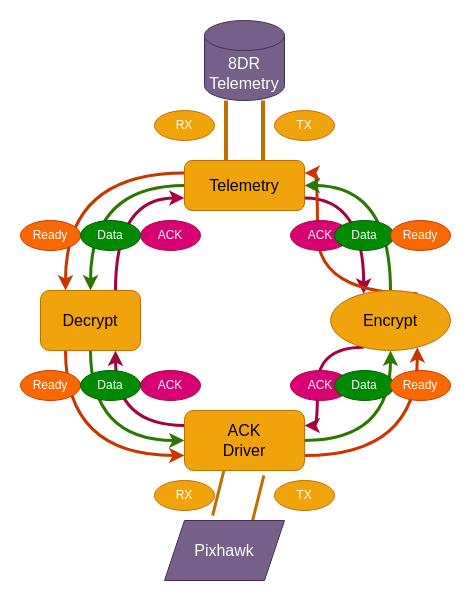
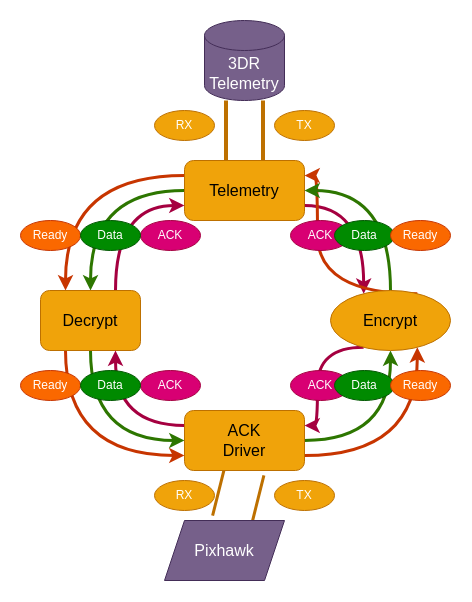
(245, 74) -> (245, 74)
(245, 186) -> (245, 191)
